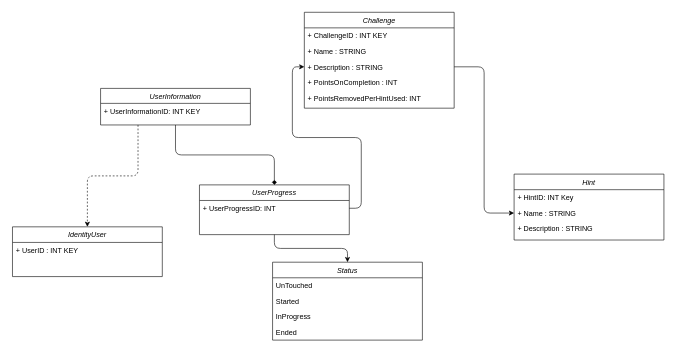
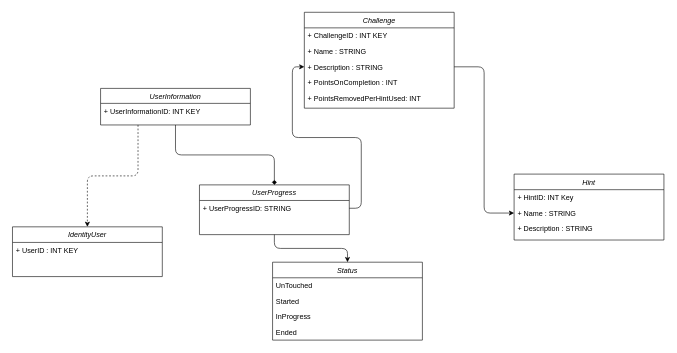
(242, 209) -> (248, 209)
